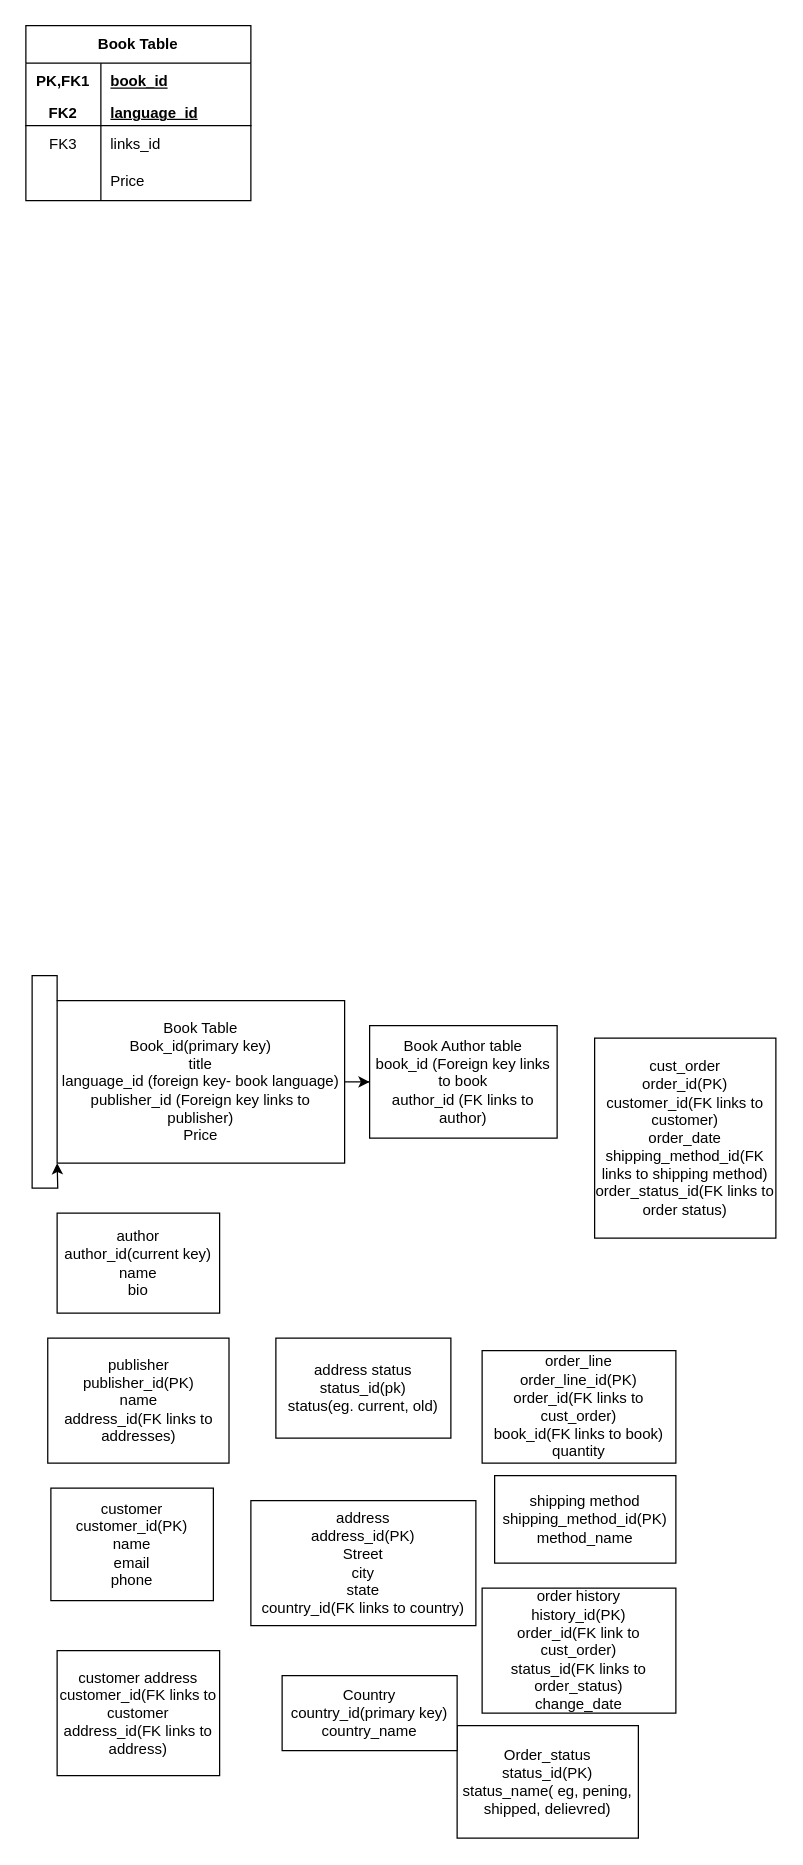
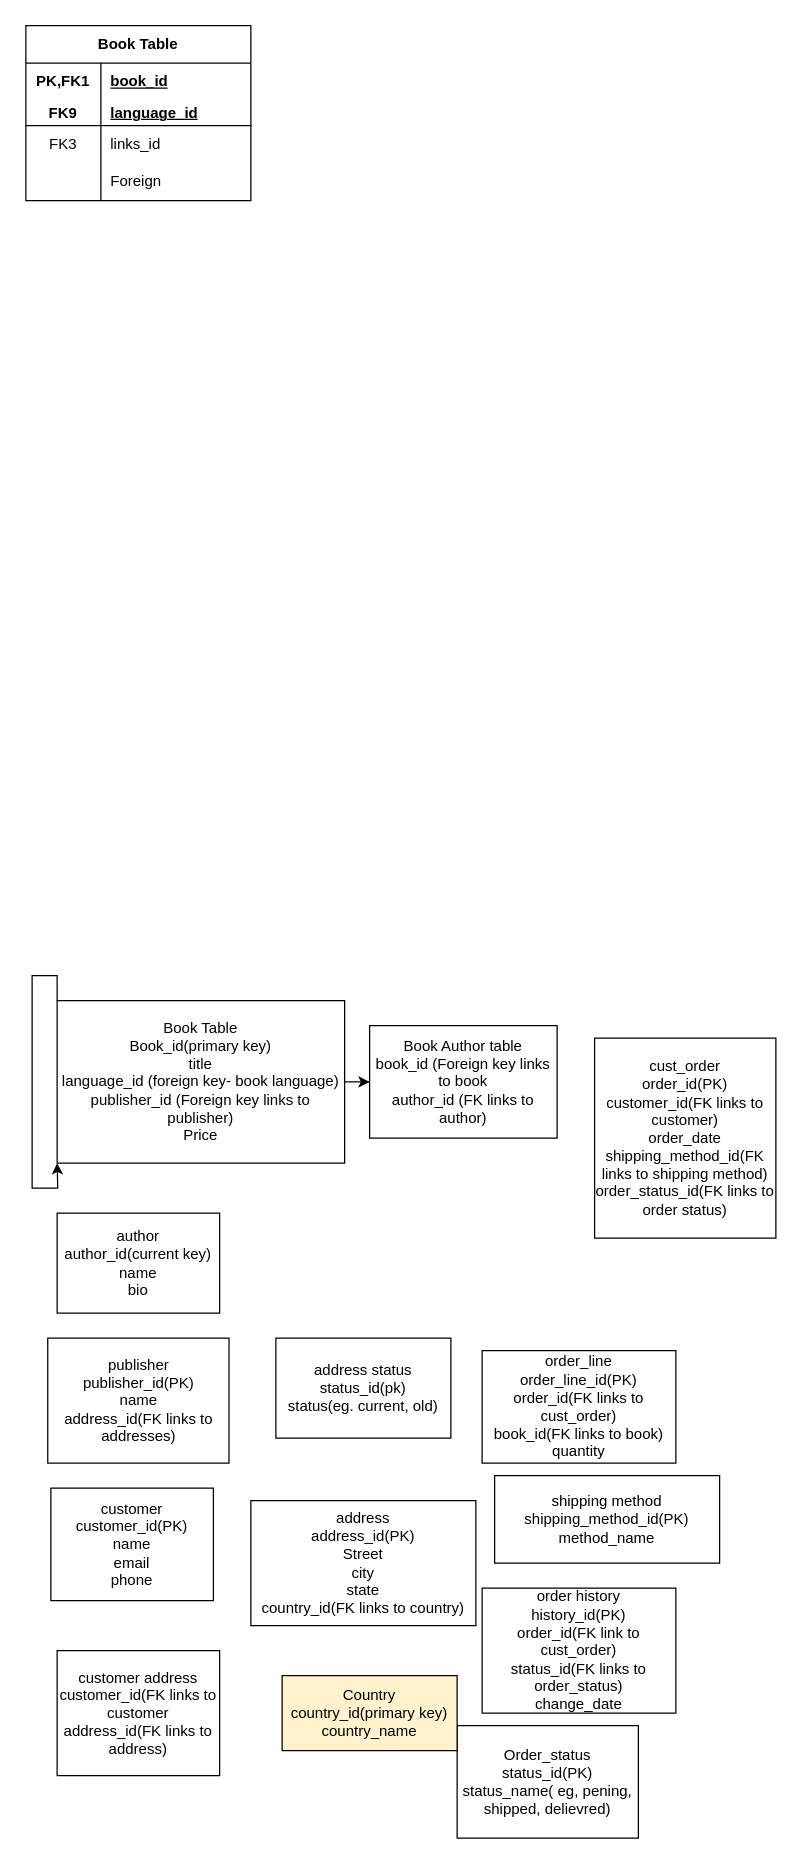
(63, 113) -> (63, 113)
(130, 182) -> (138, 182)
(585, 1519) -> (607, 1519)
(369, 1713) -> (369, 1713)
